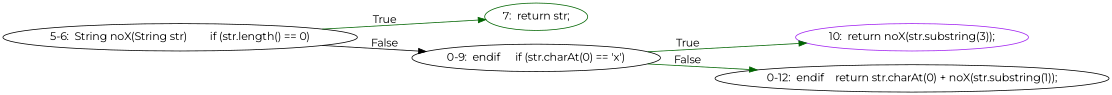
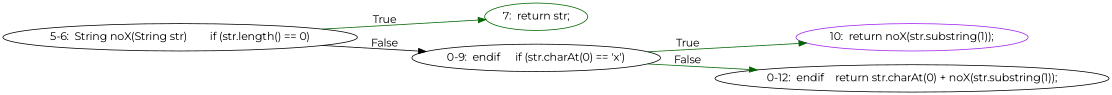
(912, 37) -> (912, 37)
